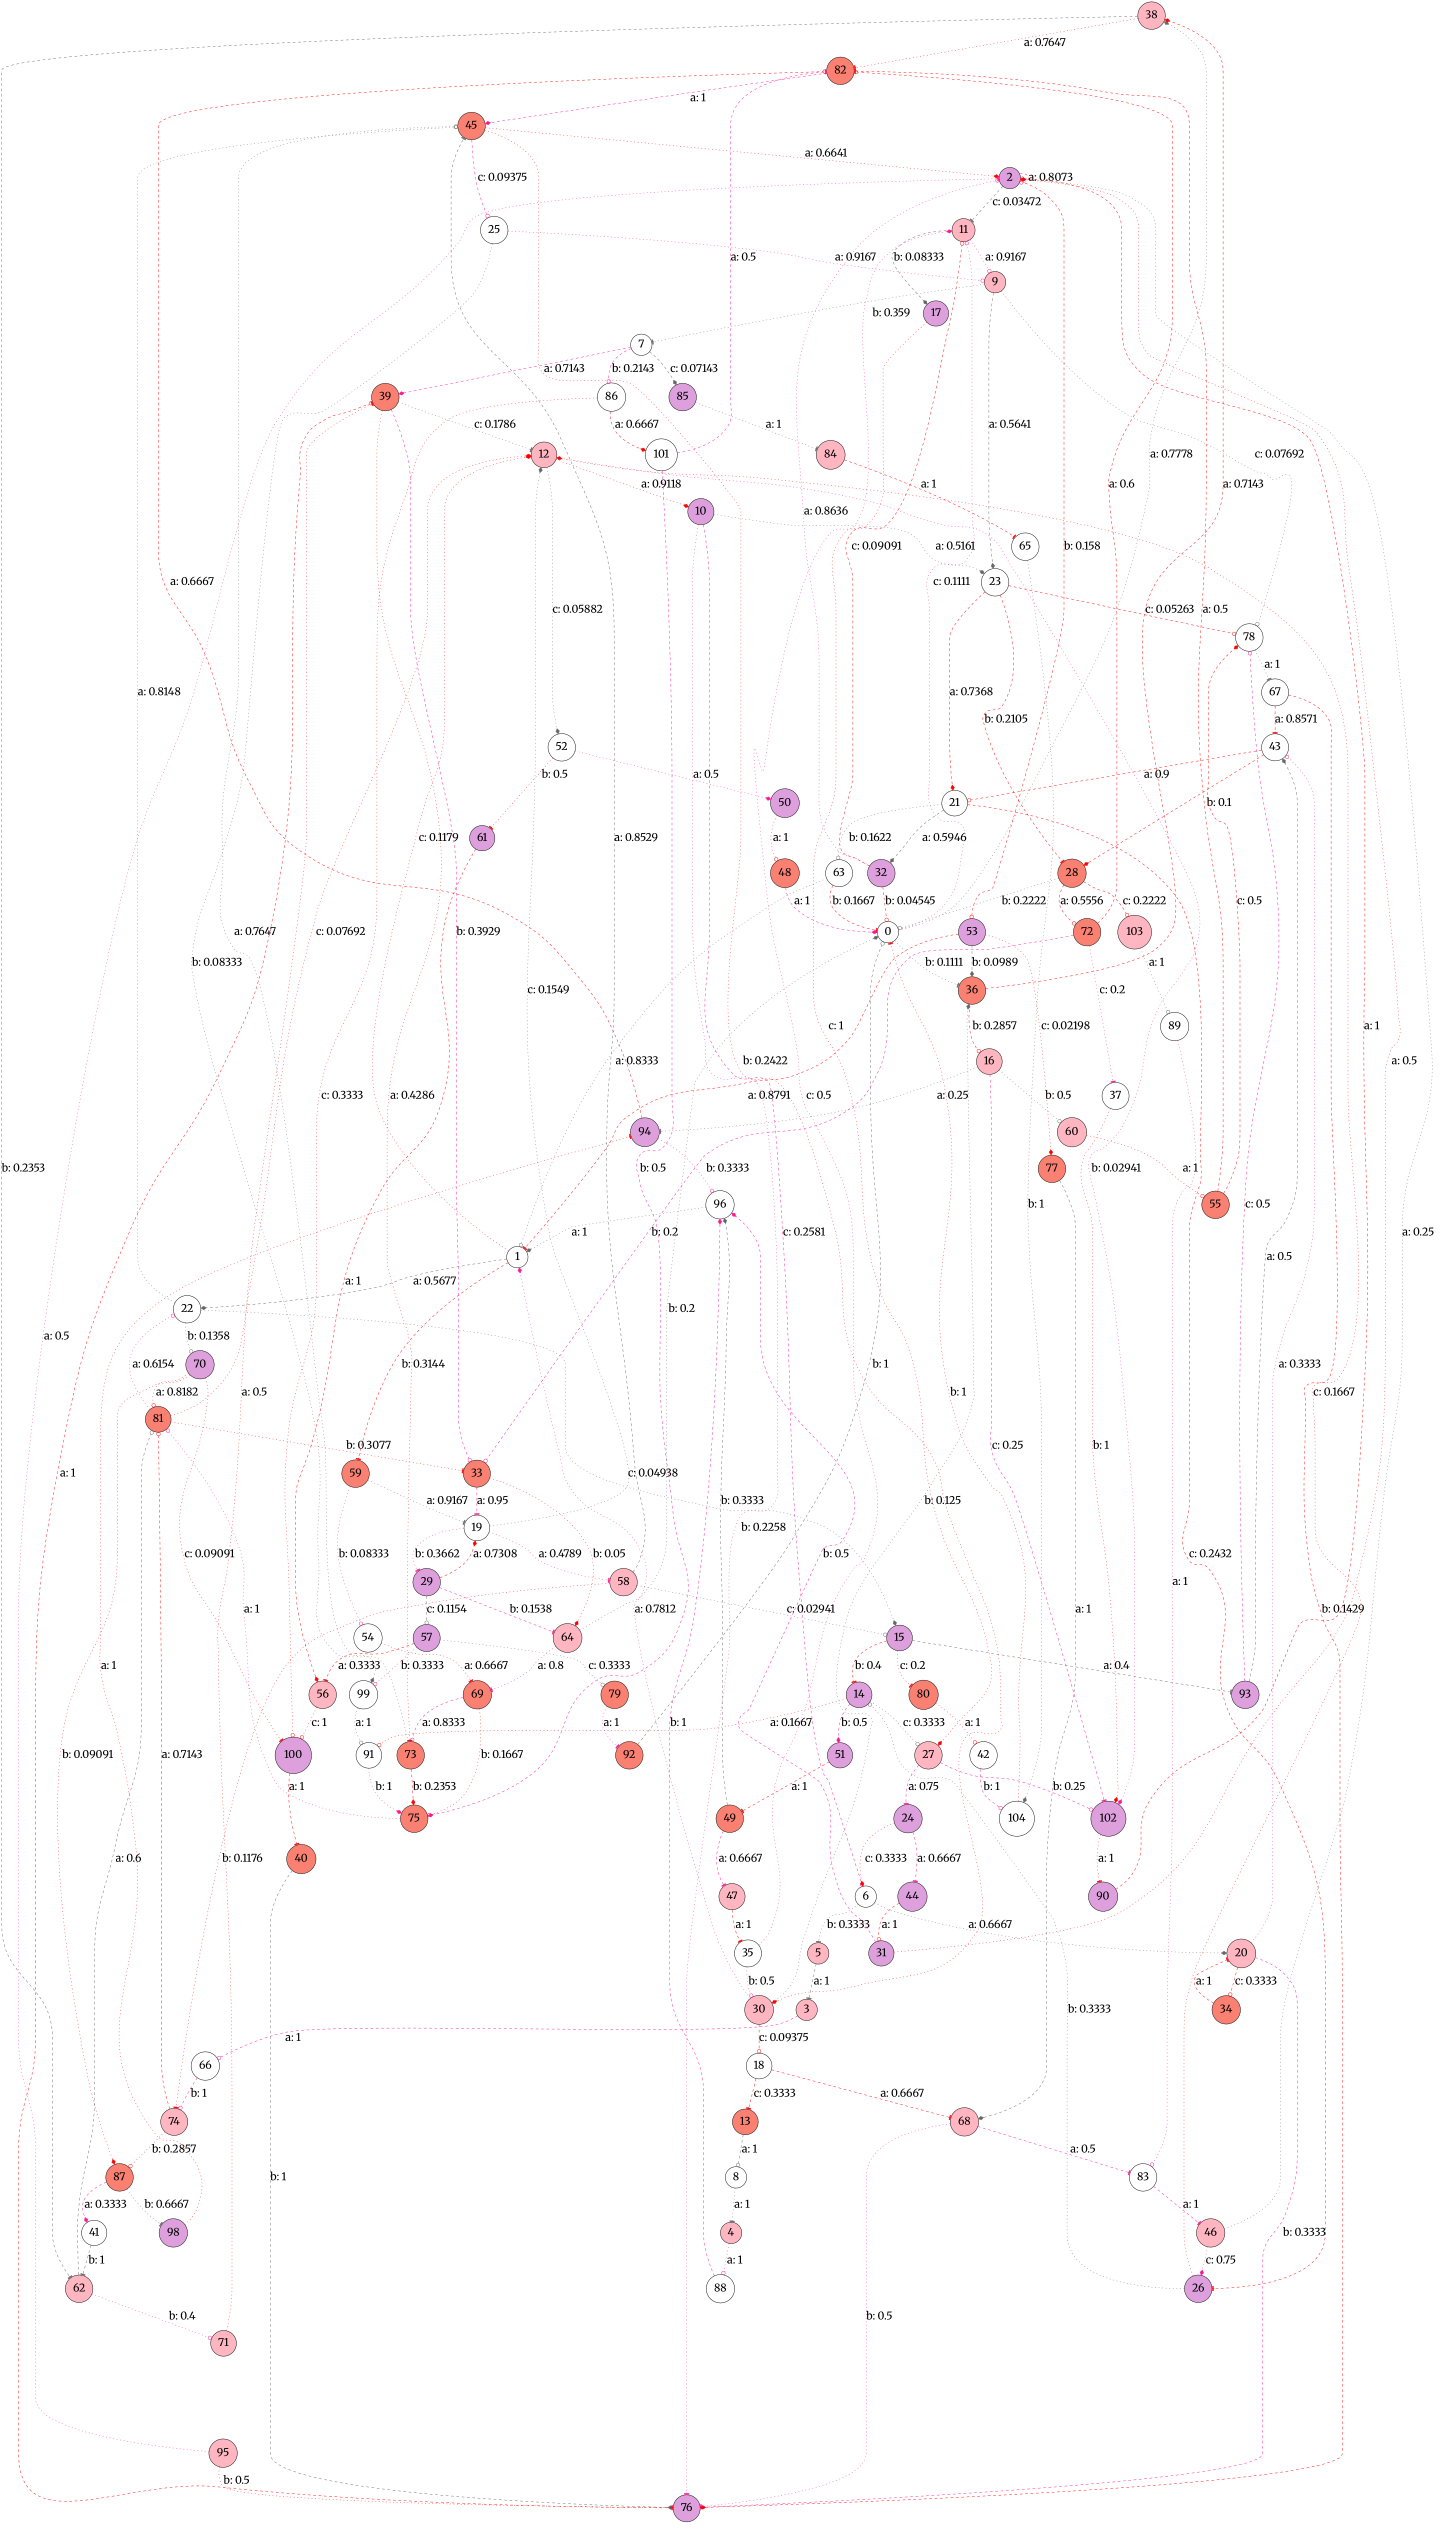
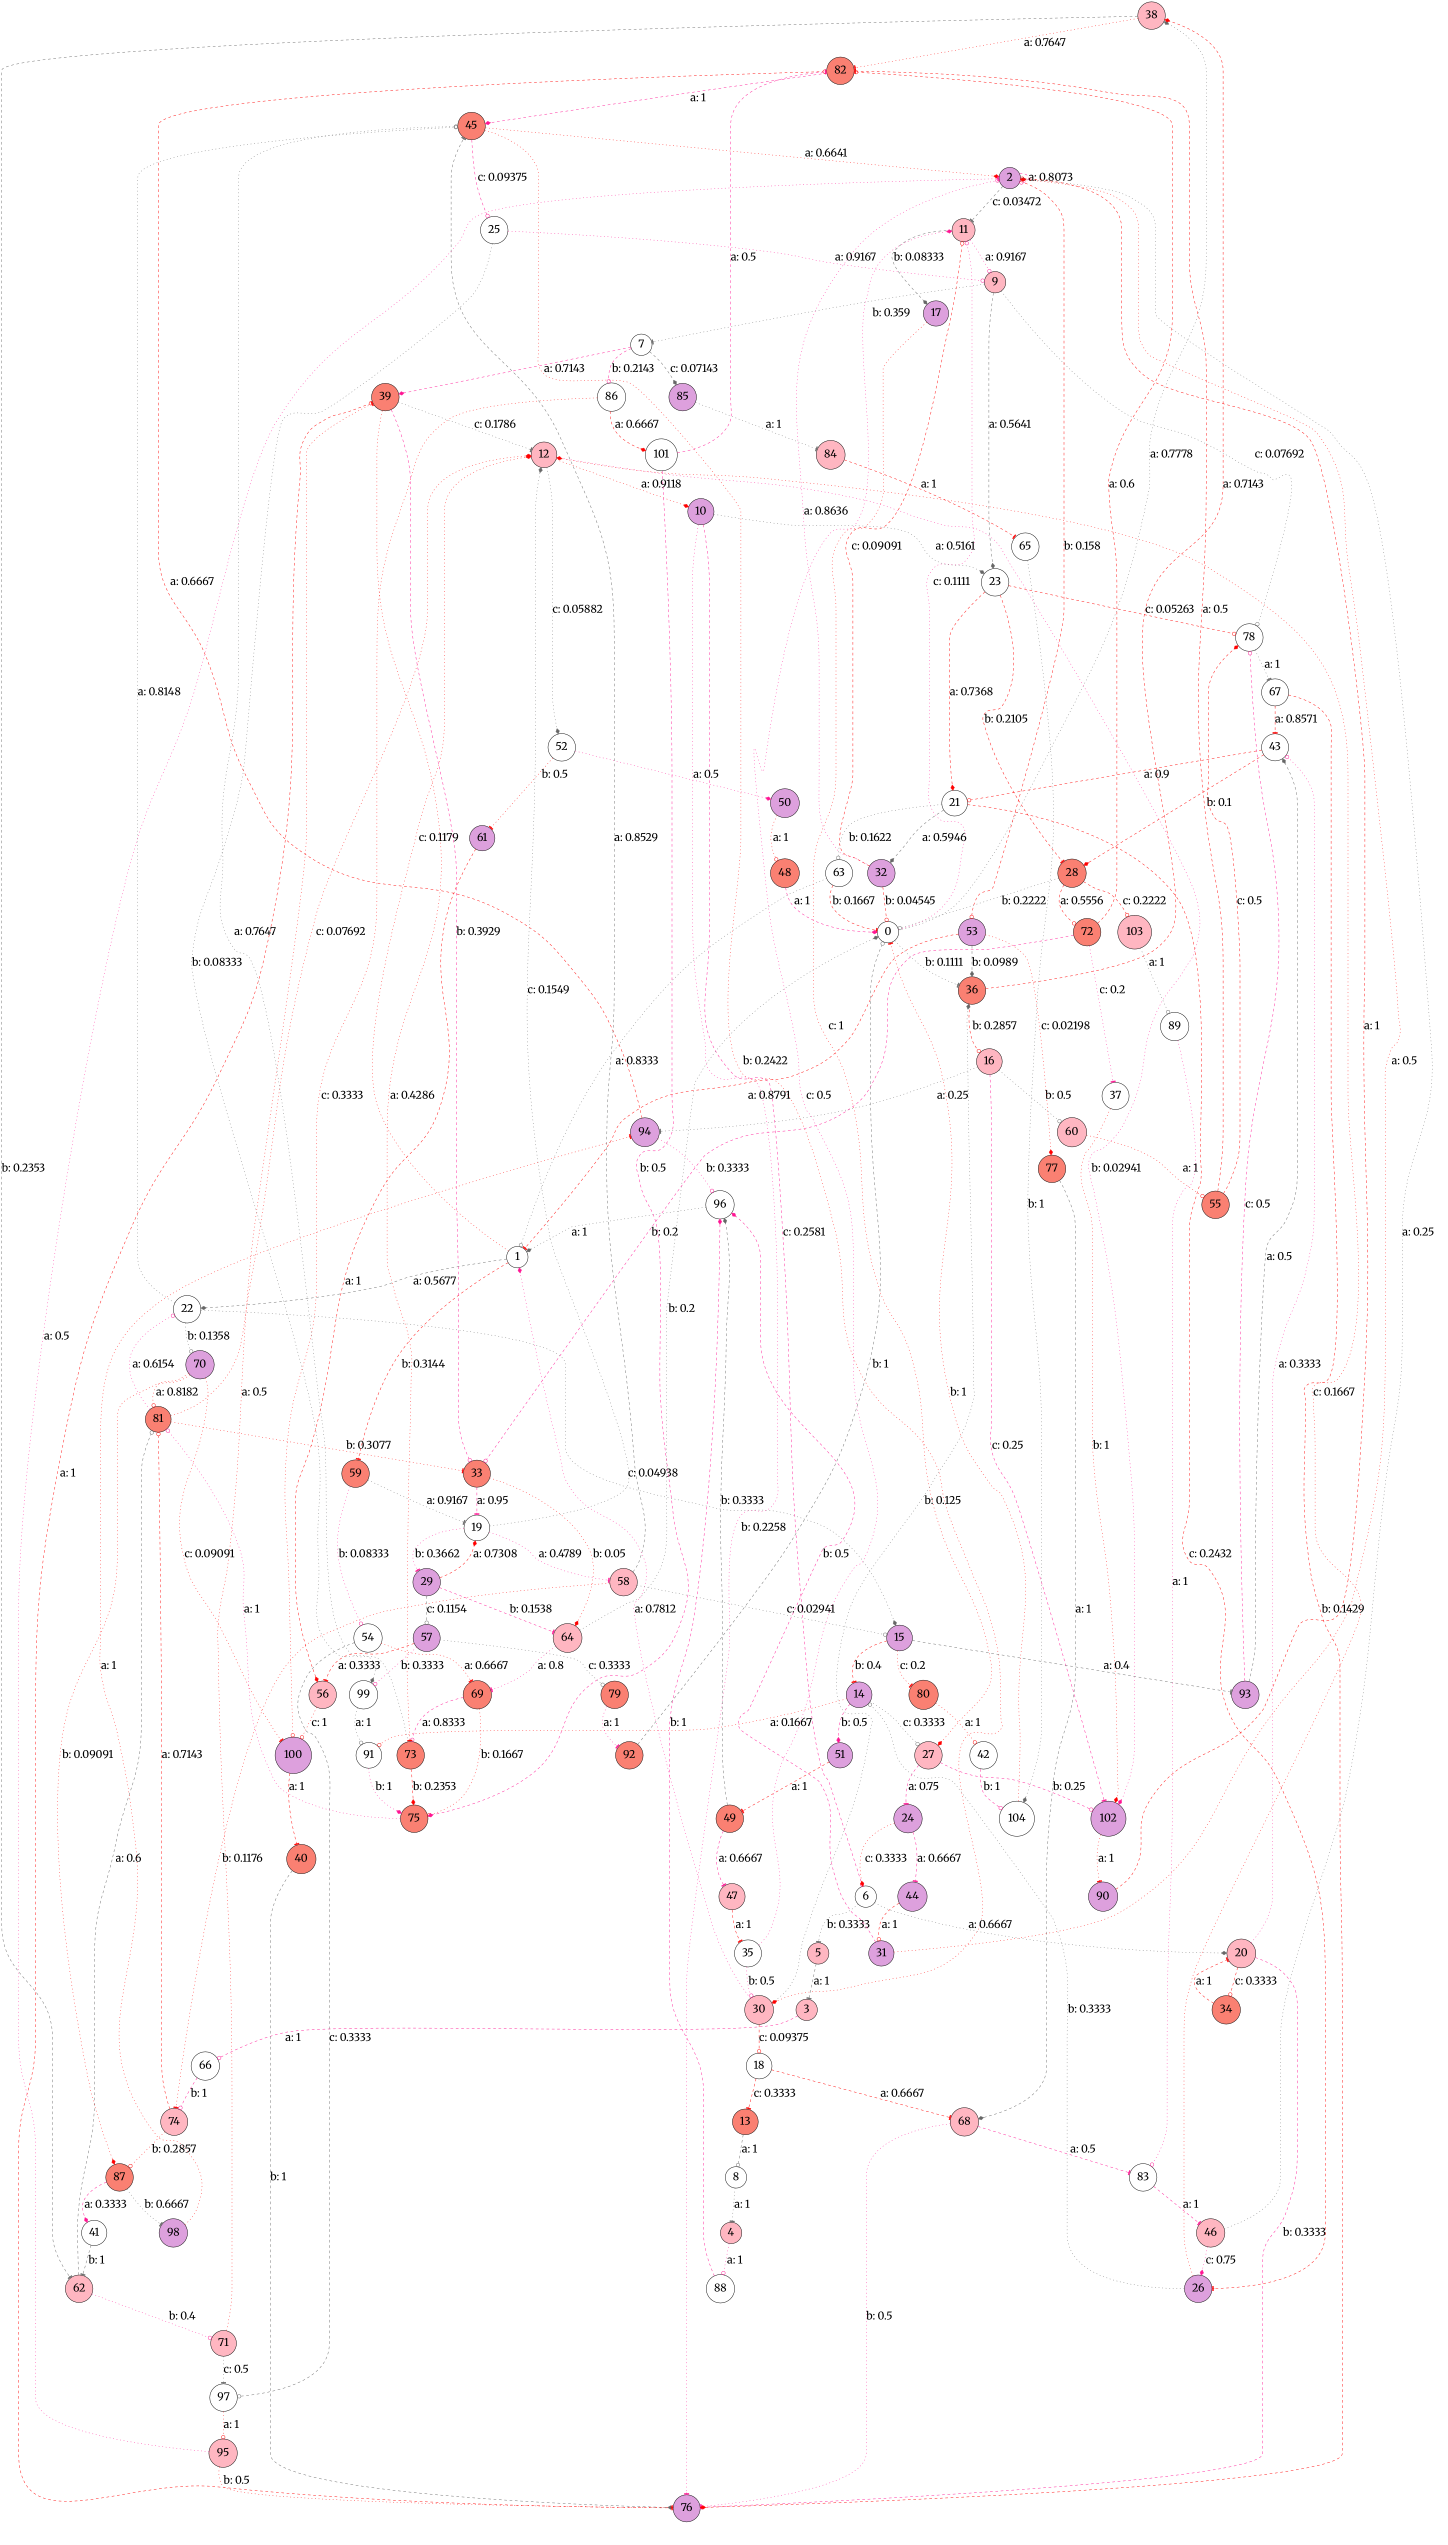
none -> (224, 2398)
